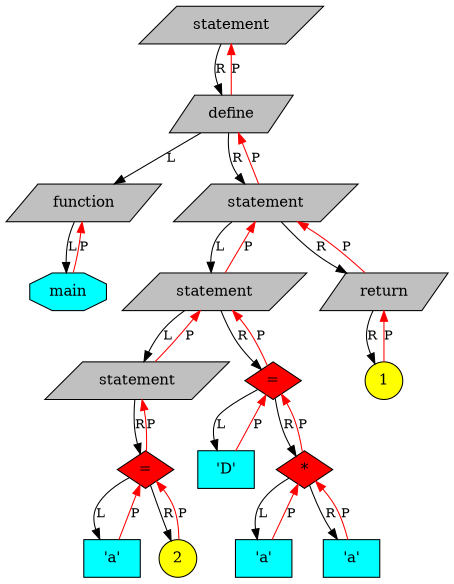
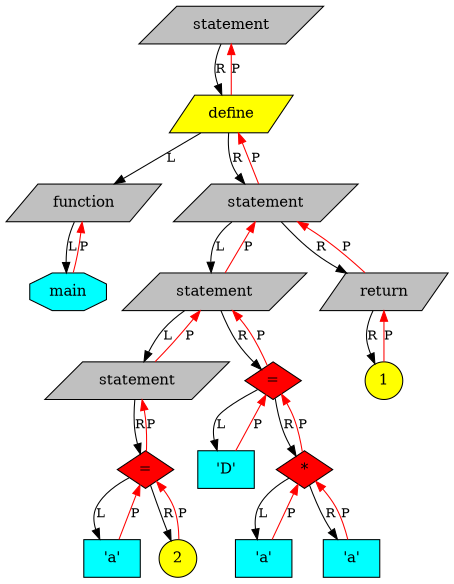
(231, 114) -> (231, 114)
